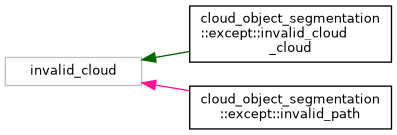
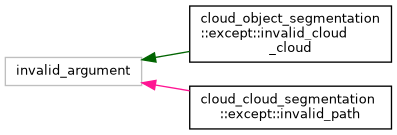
(73, 71) -> (73, 71)
(291, 108) -> (291, 108)
